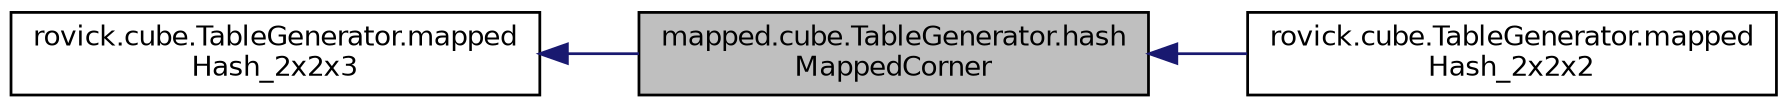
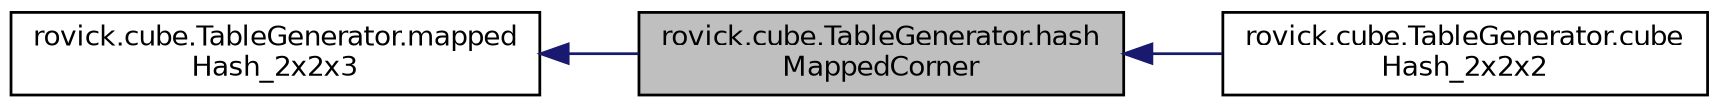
(894, 54) -> (881, 54)
(1512, 54) -> (1465, 54)
